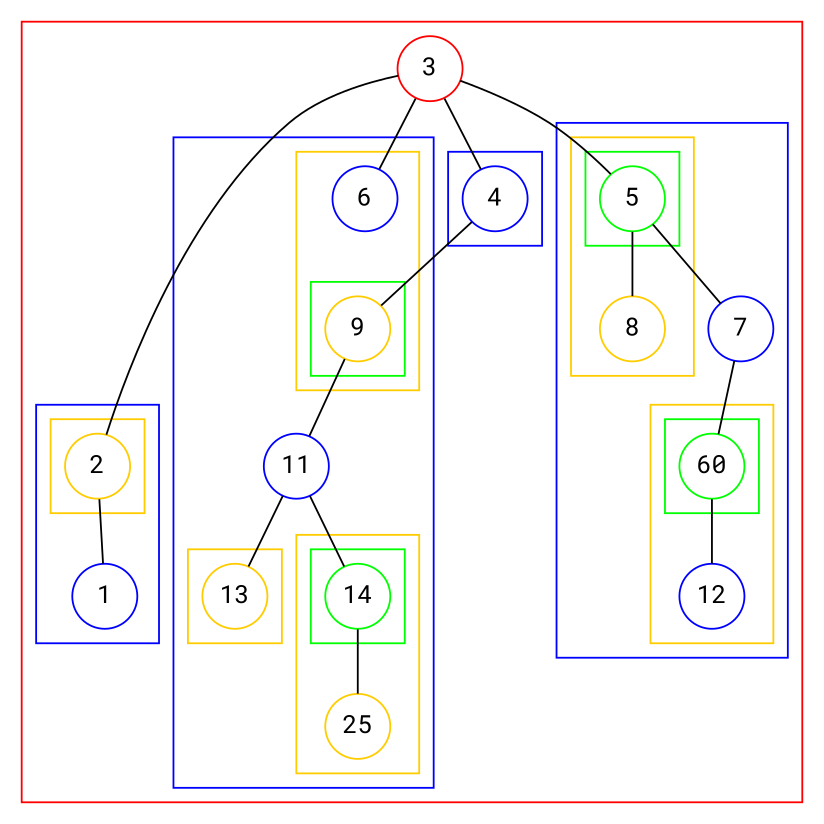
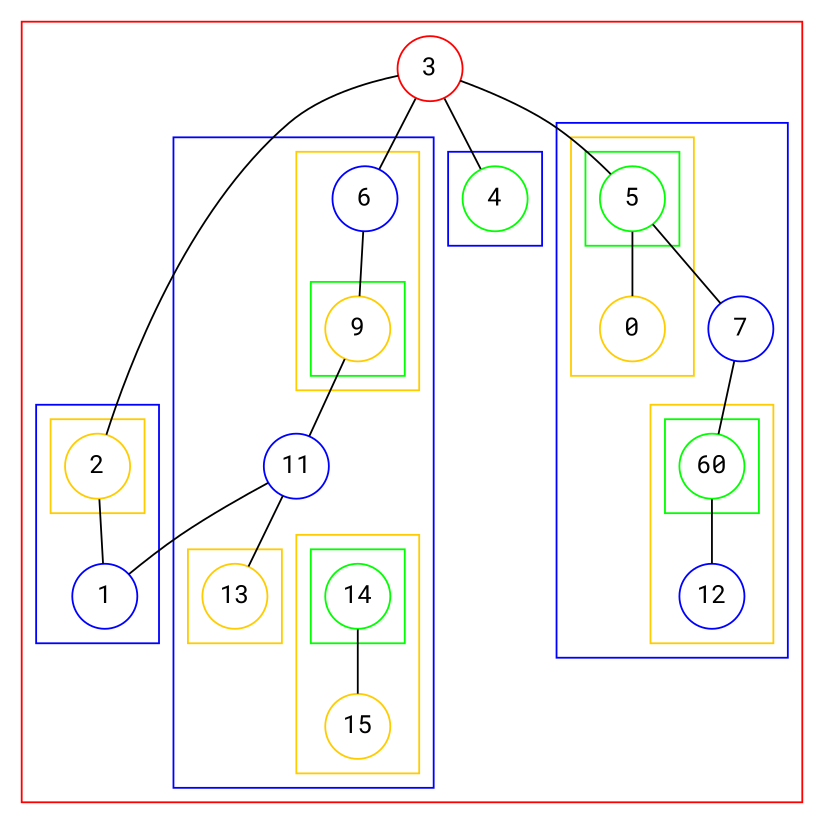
(495, 199) -> (495, 199)
(427, 264) -> (361, 264)
(632, 329) -> (632, 329)
(323, 522) -> (196, 525)
(358, 726) -> (358, 726)
